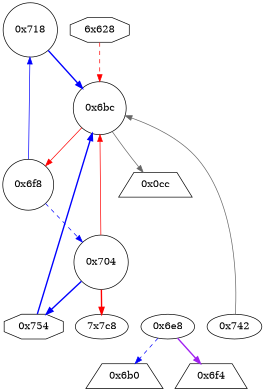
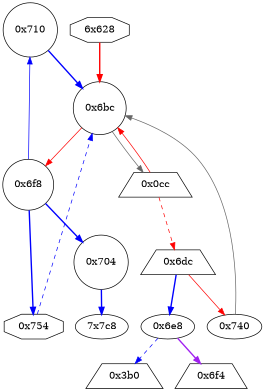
(30, 30) -> (30, 30)
(100, 59) -> (100, 59)
(100, 188) -> (137, 152)
(61, 220) -> (61, 220)
(62, 231) -> (62, 231)
none -> (178, 262)
(66, 295) -> (31, 259)
(101, 298) -> (101, 298)
(234, 327) -> (234, 327)
(124, 376) -> (124, 376)
